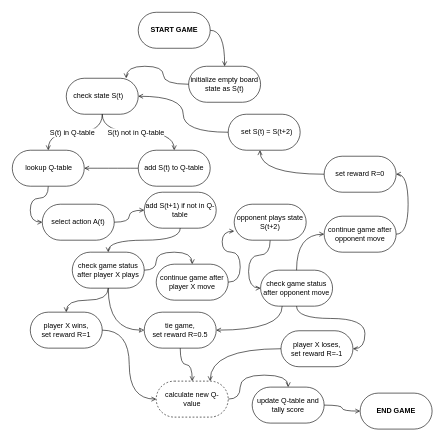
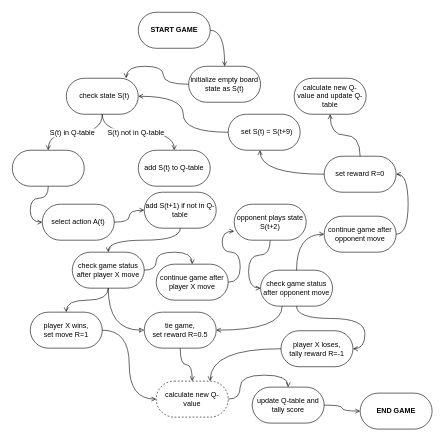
(99, 96) -> (105, 96)
none -> (330, 96)
(273, 132) -> (273, 132)
none -> (345, 135)
(54, 168) -> none
(111, 168) -> none
(108, 270) -> (108, 270)
(66, 330) -> (66, 330)
(317, 349) -> (317, 349)
